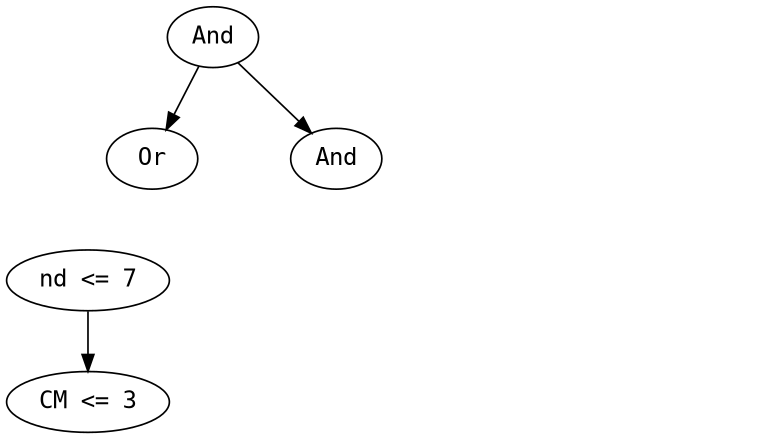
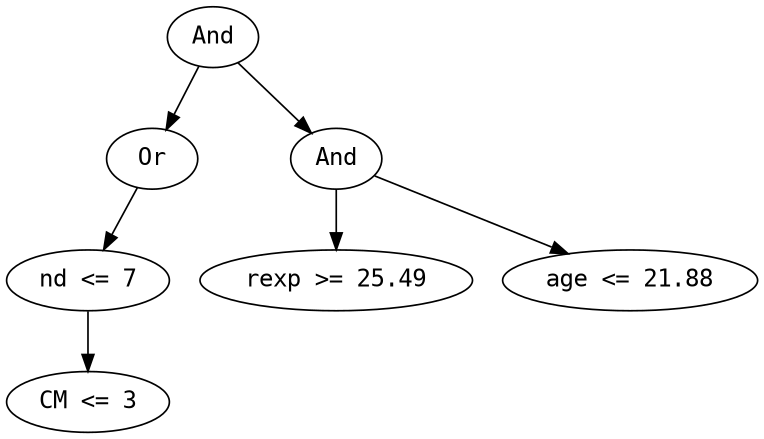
none -> (125, 211)
none -> (336, 280)
none -> (630, 280)
